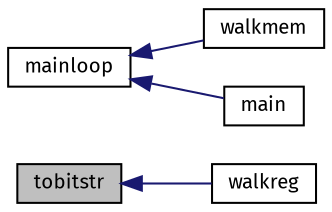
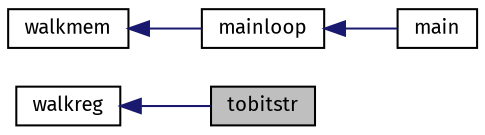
(177, 46) -> (176, 29)
(177, 184) -> (176, 106)
